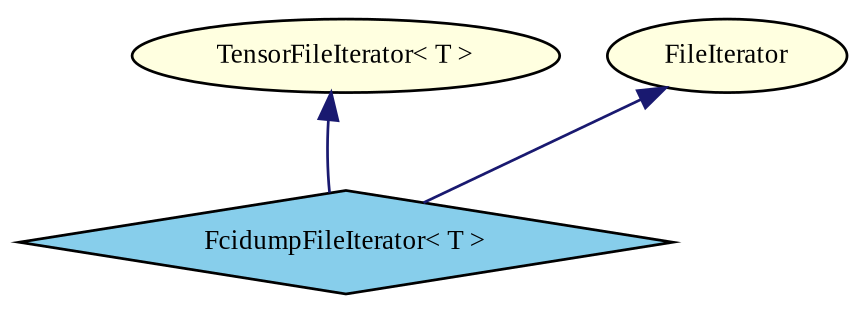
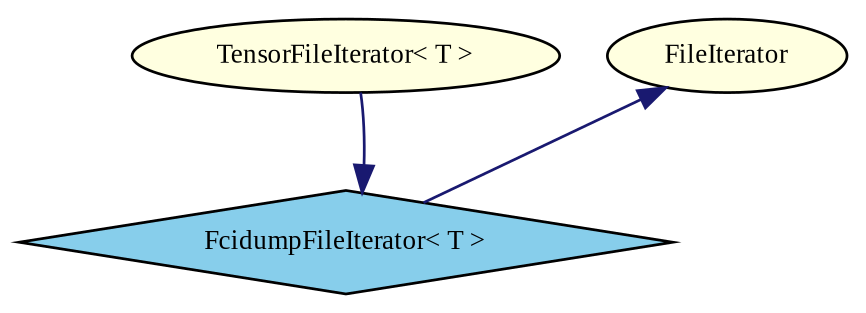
(328, 157) -> (364, 129)
